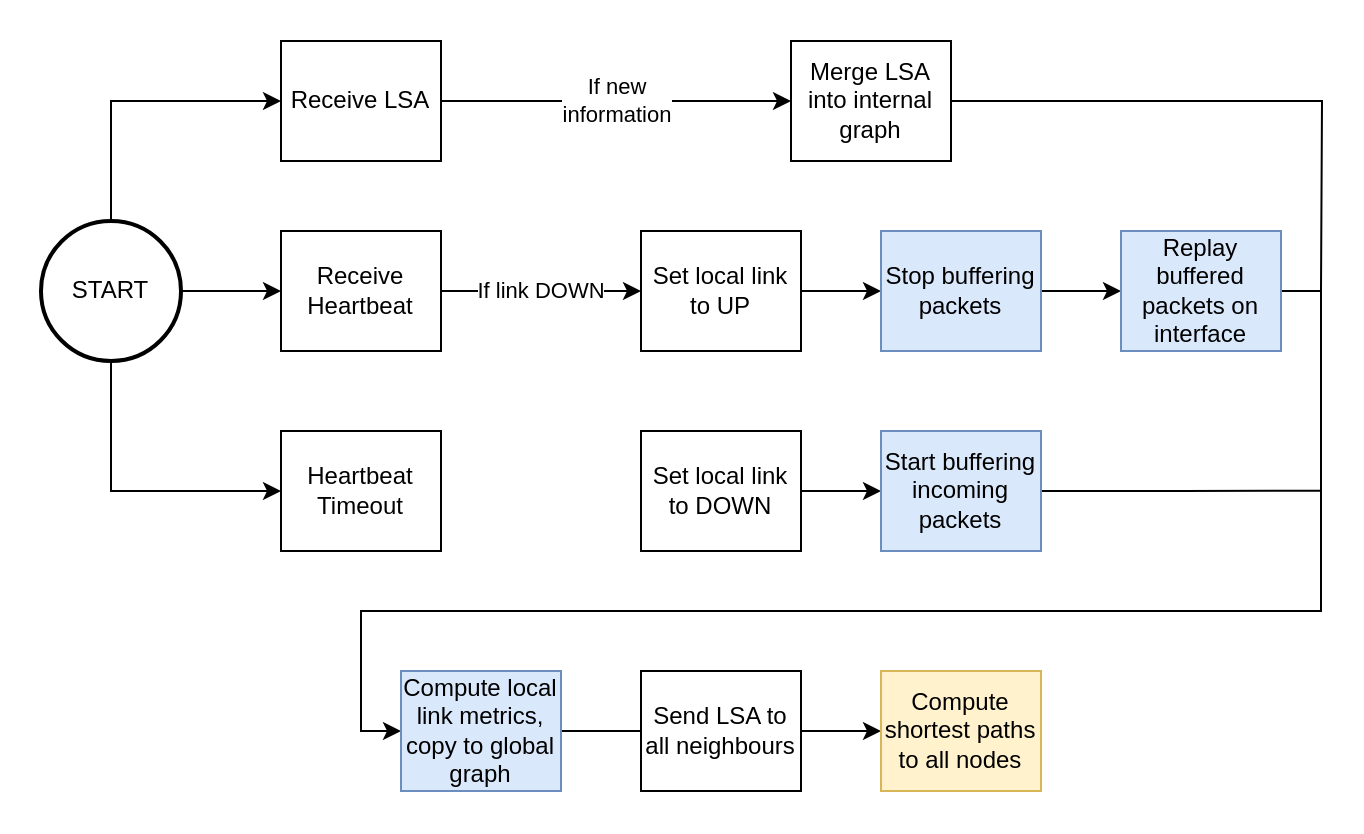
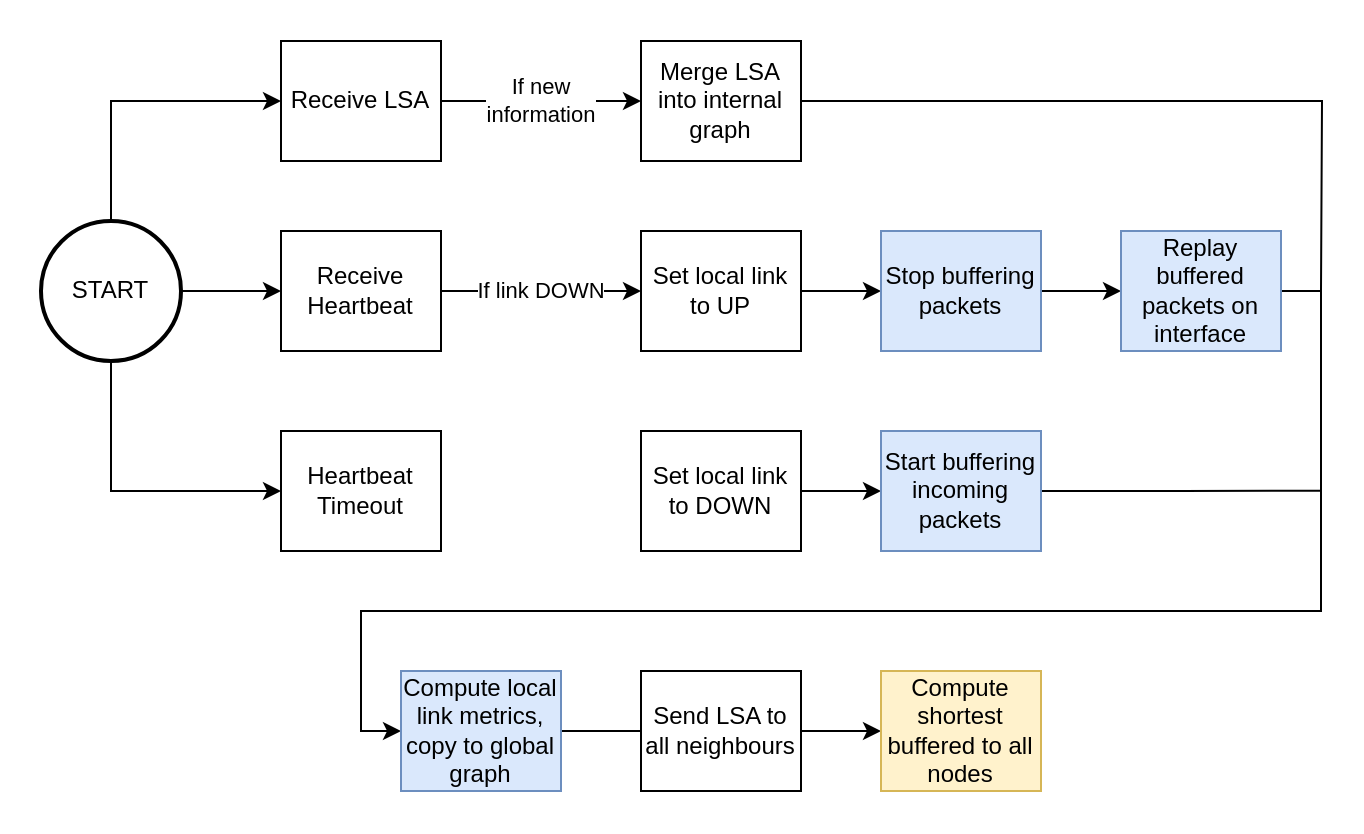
(871, 101) -> (721, 101)
(961, 731) -> (961, 731)
